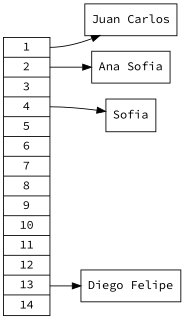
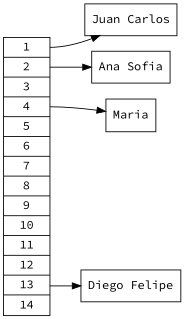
(131, 115) -> (131, 115)
